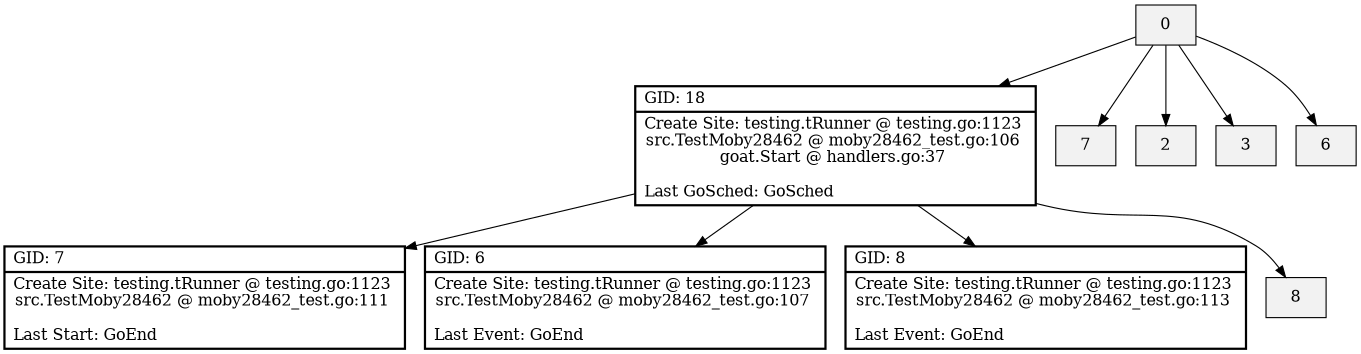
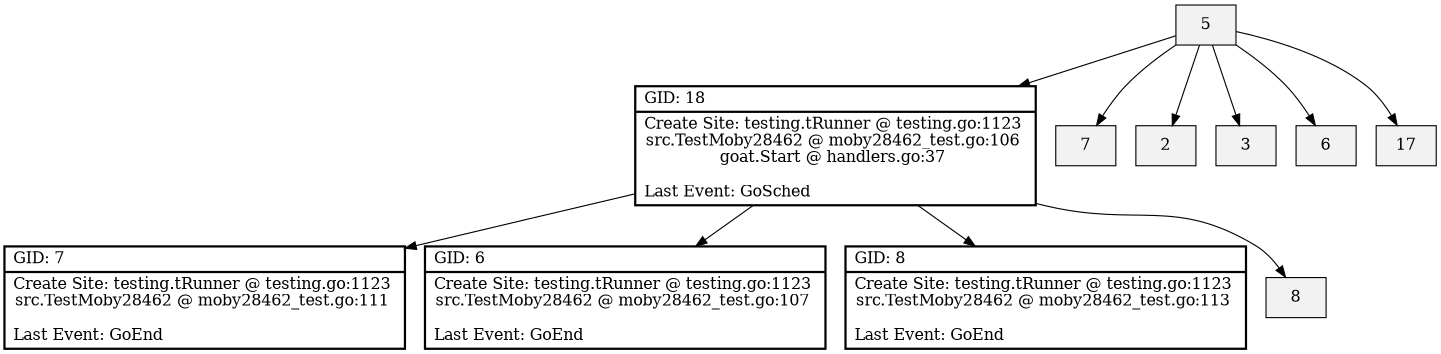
(1166, 25) -> (1206, 25)
none -> (1406, 146)
(739, 192) -> (728, 192)
(86, 335) -> (88, 335)
